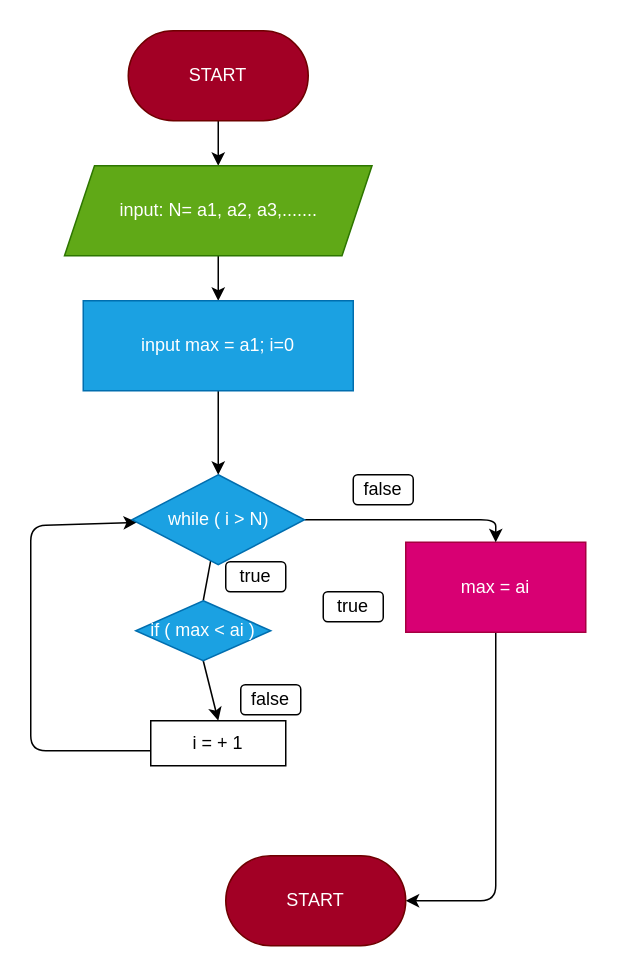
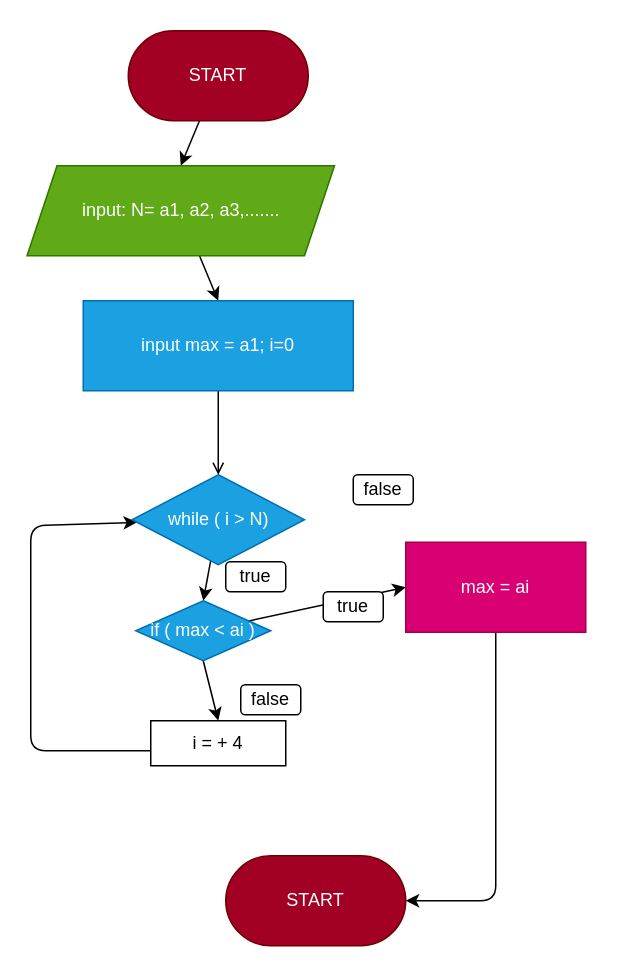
(218, 211) -> (181, 211)
(218, 463) -> (218, 465)
(403, 520) -> none
(205, 593) -> (205, 589)
none -> (286, 613)
(218, 743) -> (218, 743)
